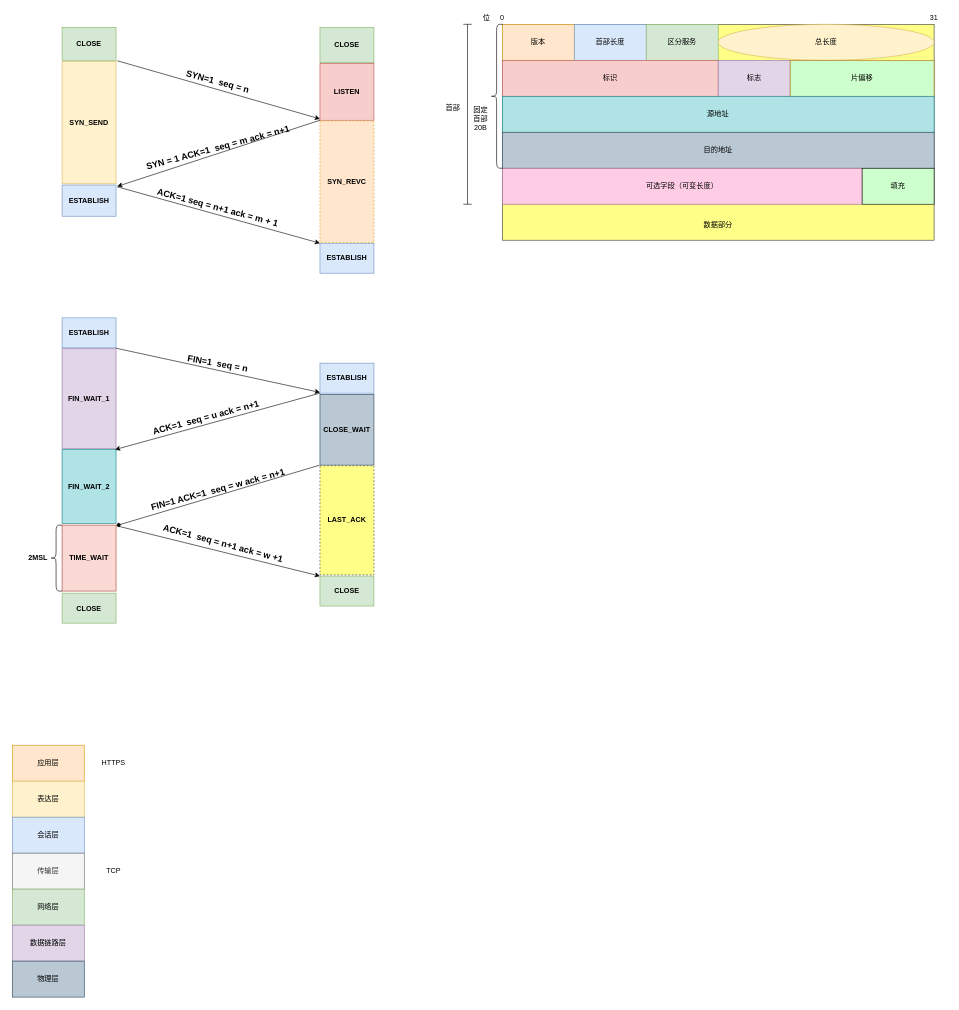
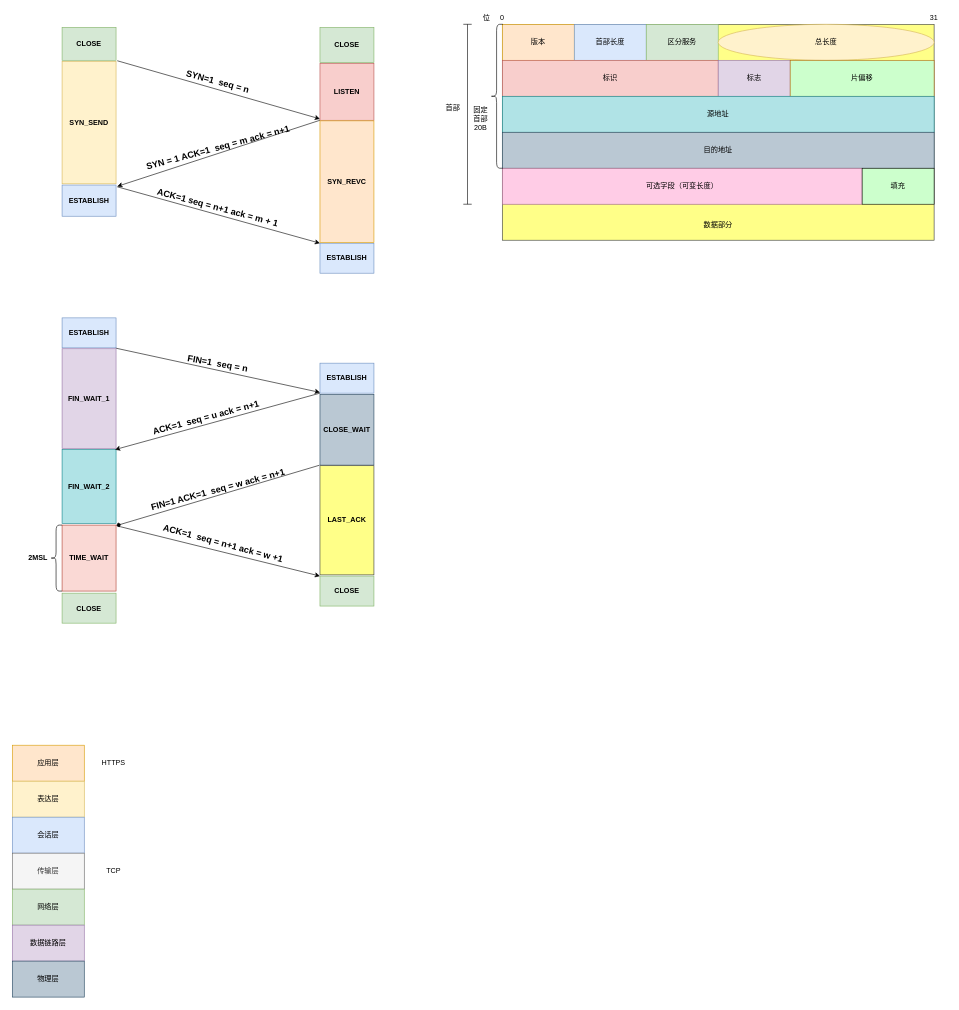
(347, 182) -> (347, 182)
(347, 521) -> (347, 521)
